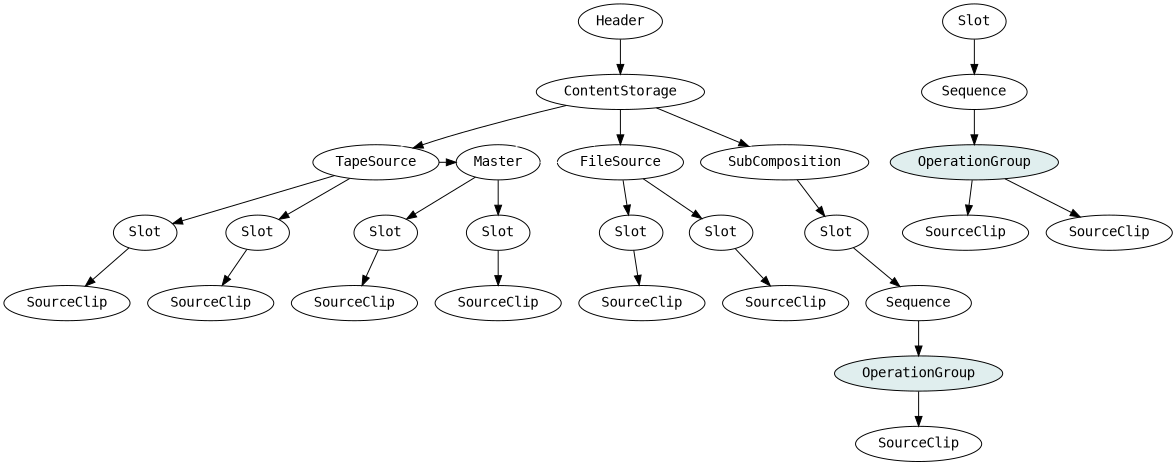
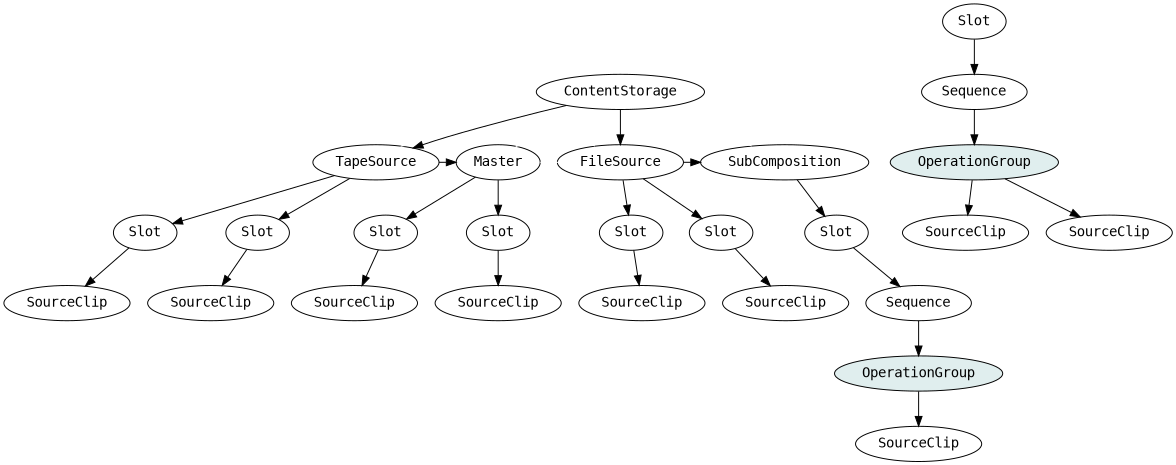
(620, 22) -> none
(698, 125) -> (687, 162)
